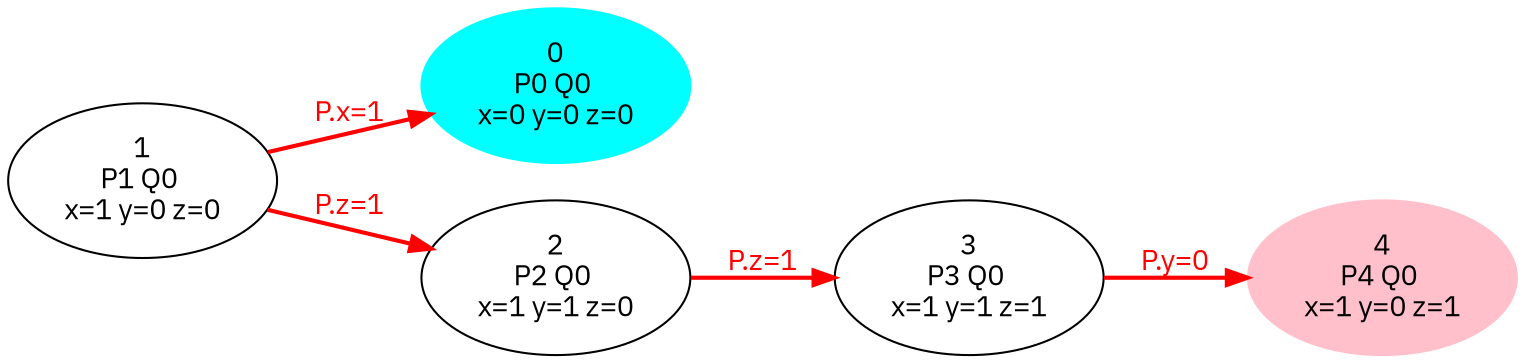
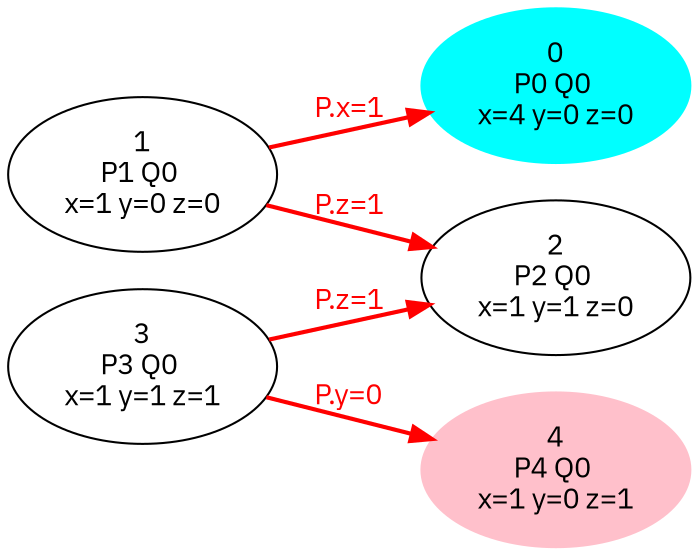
(556, 86) -> (556, 86)
(752, 278) -> (339, 324)
